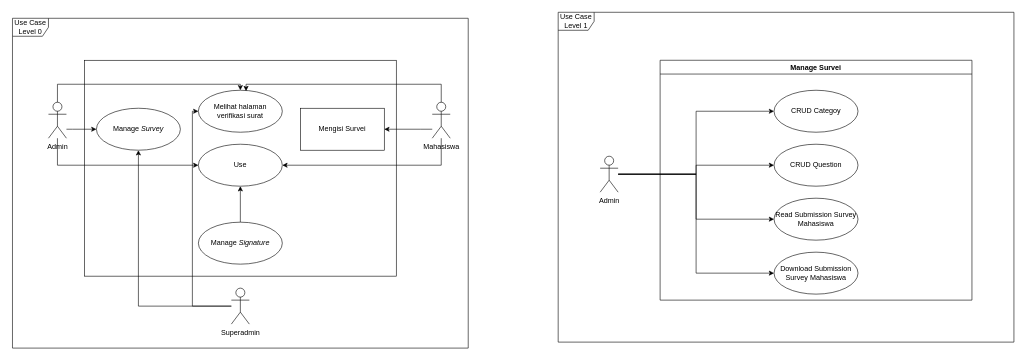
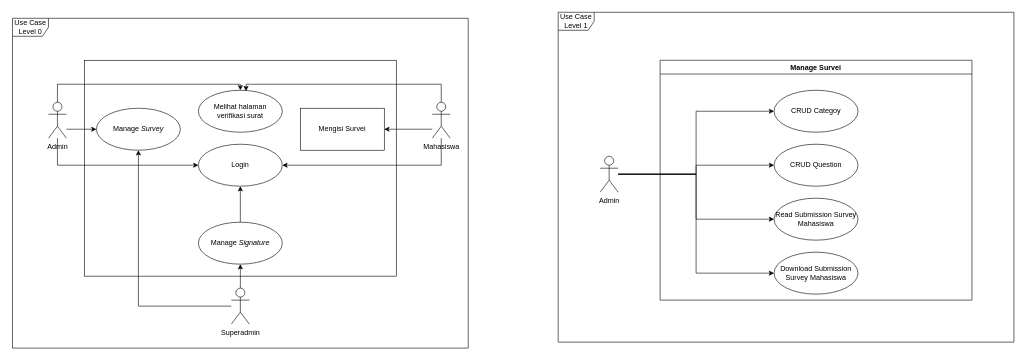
(240, 165) -> (240, 165)
(192, 207) -> none
none -> (240, 278)
